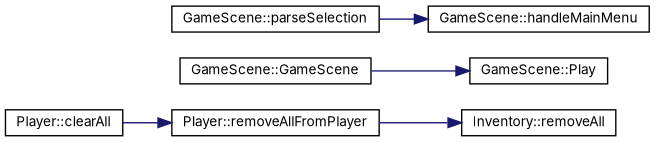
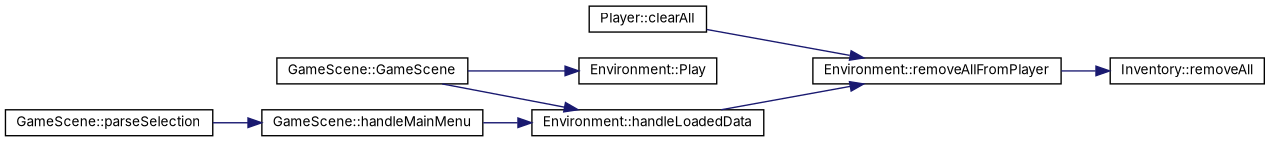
(539, 71) -> (648, 71)
(276, 123) -> (937, 71)
none -> (648, 123)
